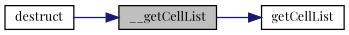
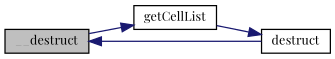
(168, 18) -> (47, 41)
none -> (233, 29)
